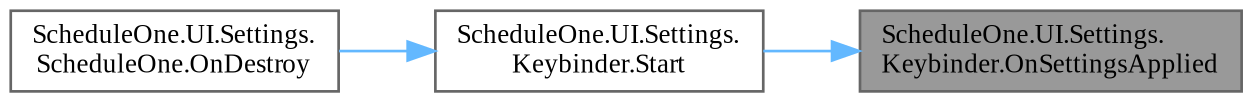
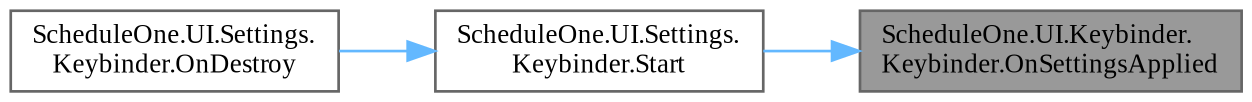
(175, 51) -> (175, 51)
(1051, 51) -> (1051, 51)
